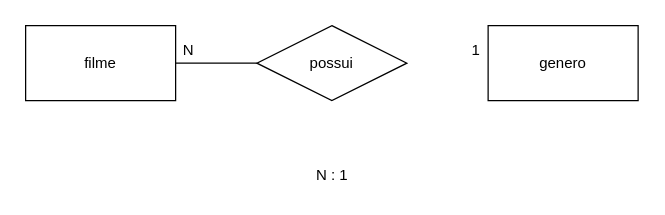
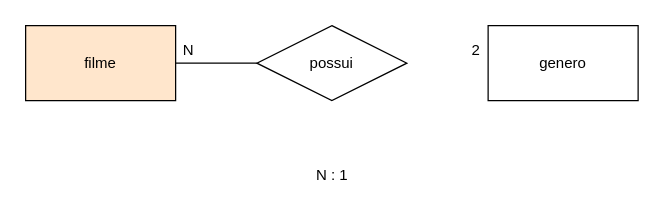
(476, 51) -> (476, 51)
(101, 63) -> (101, 63)
